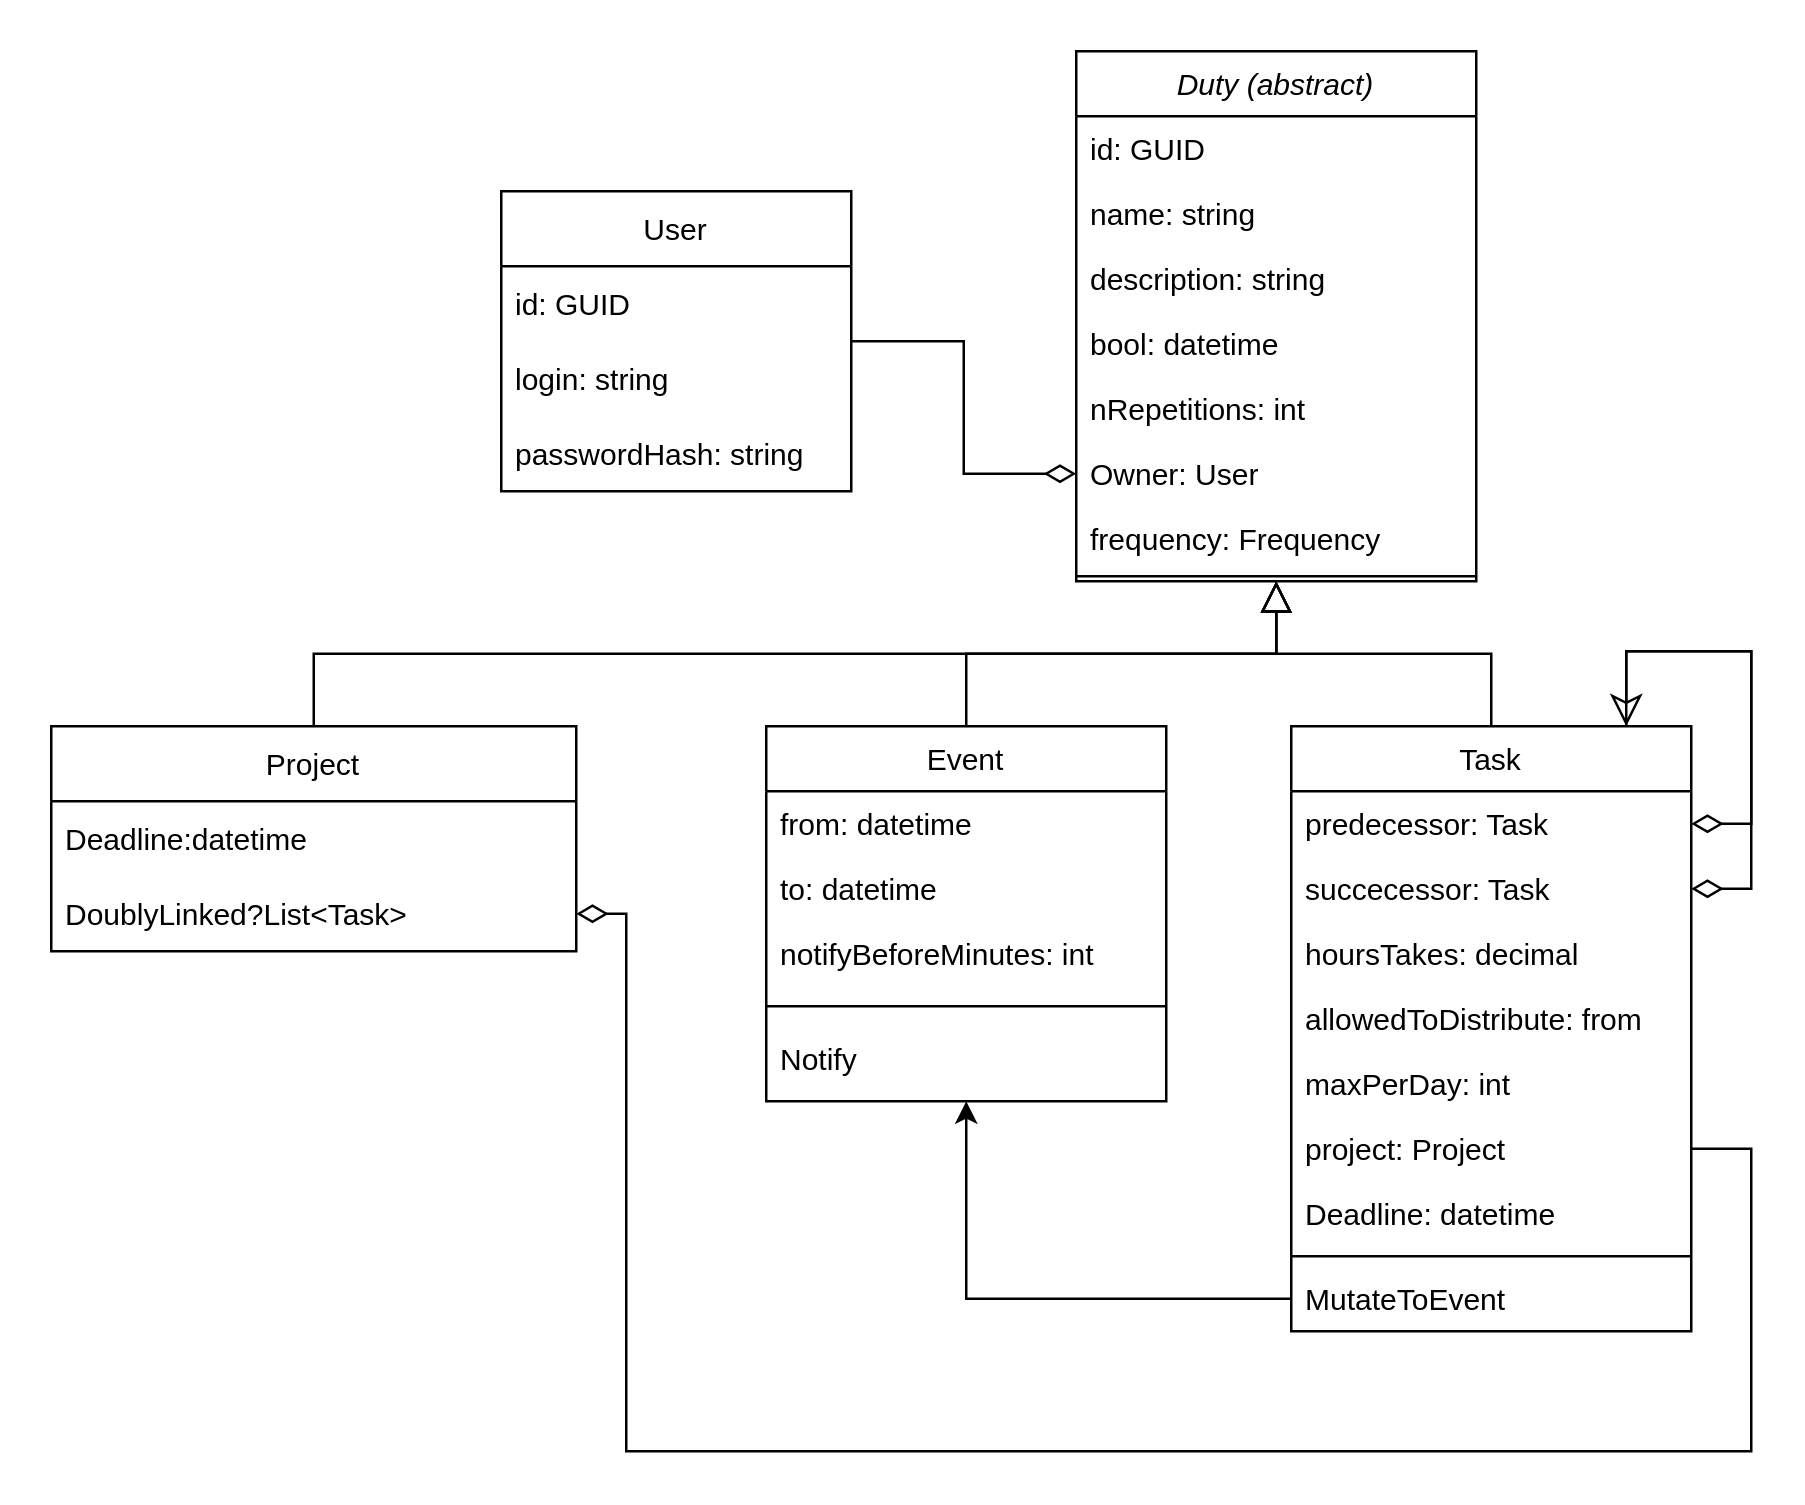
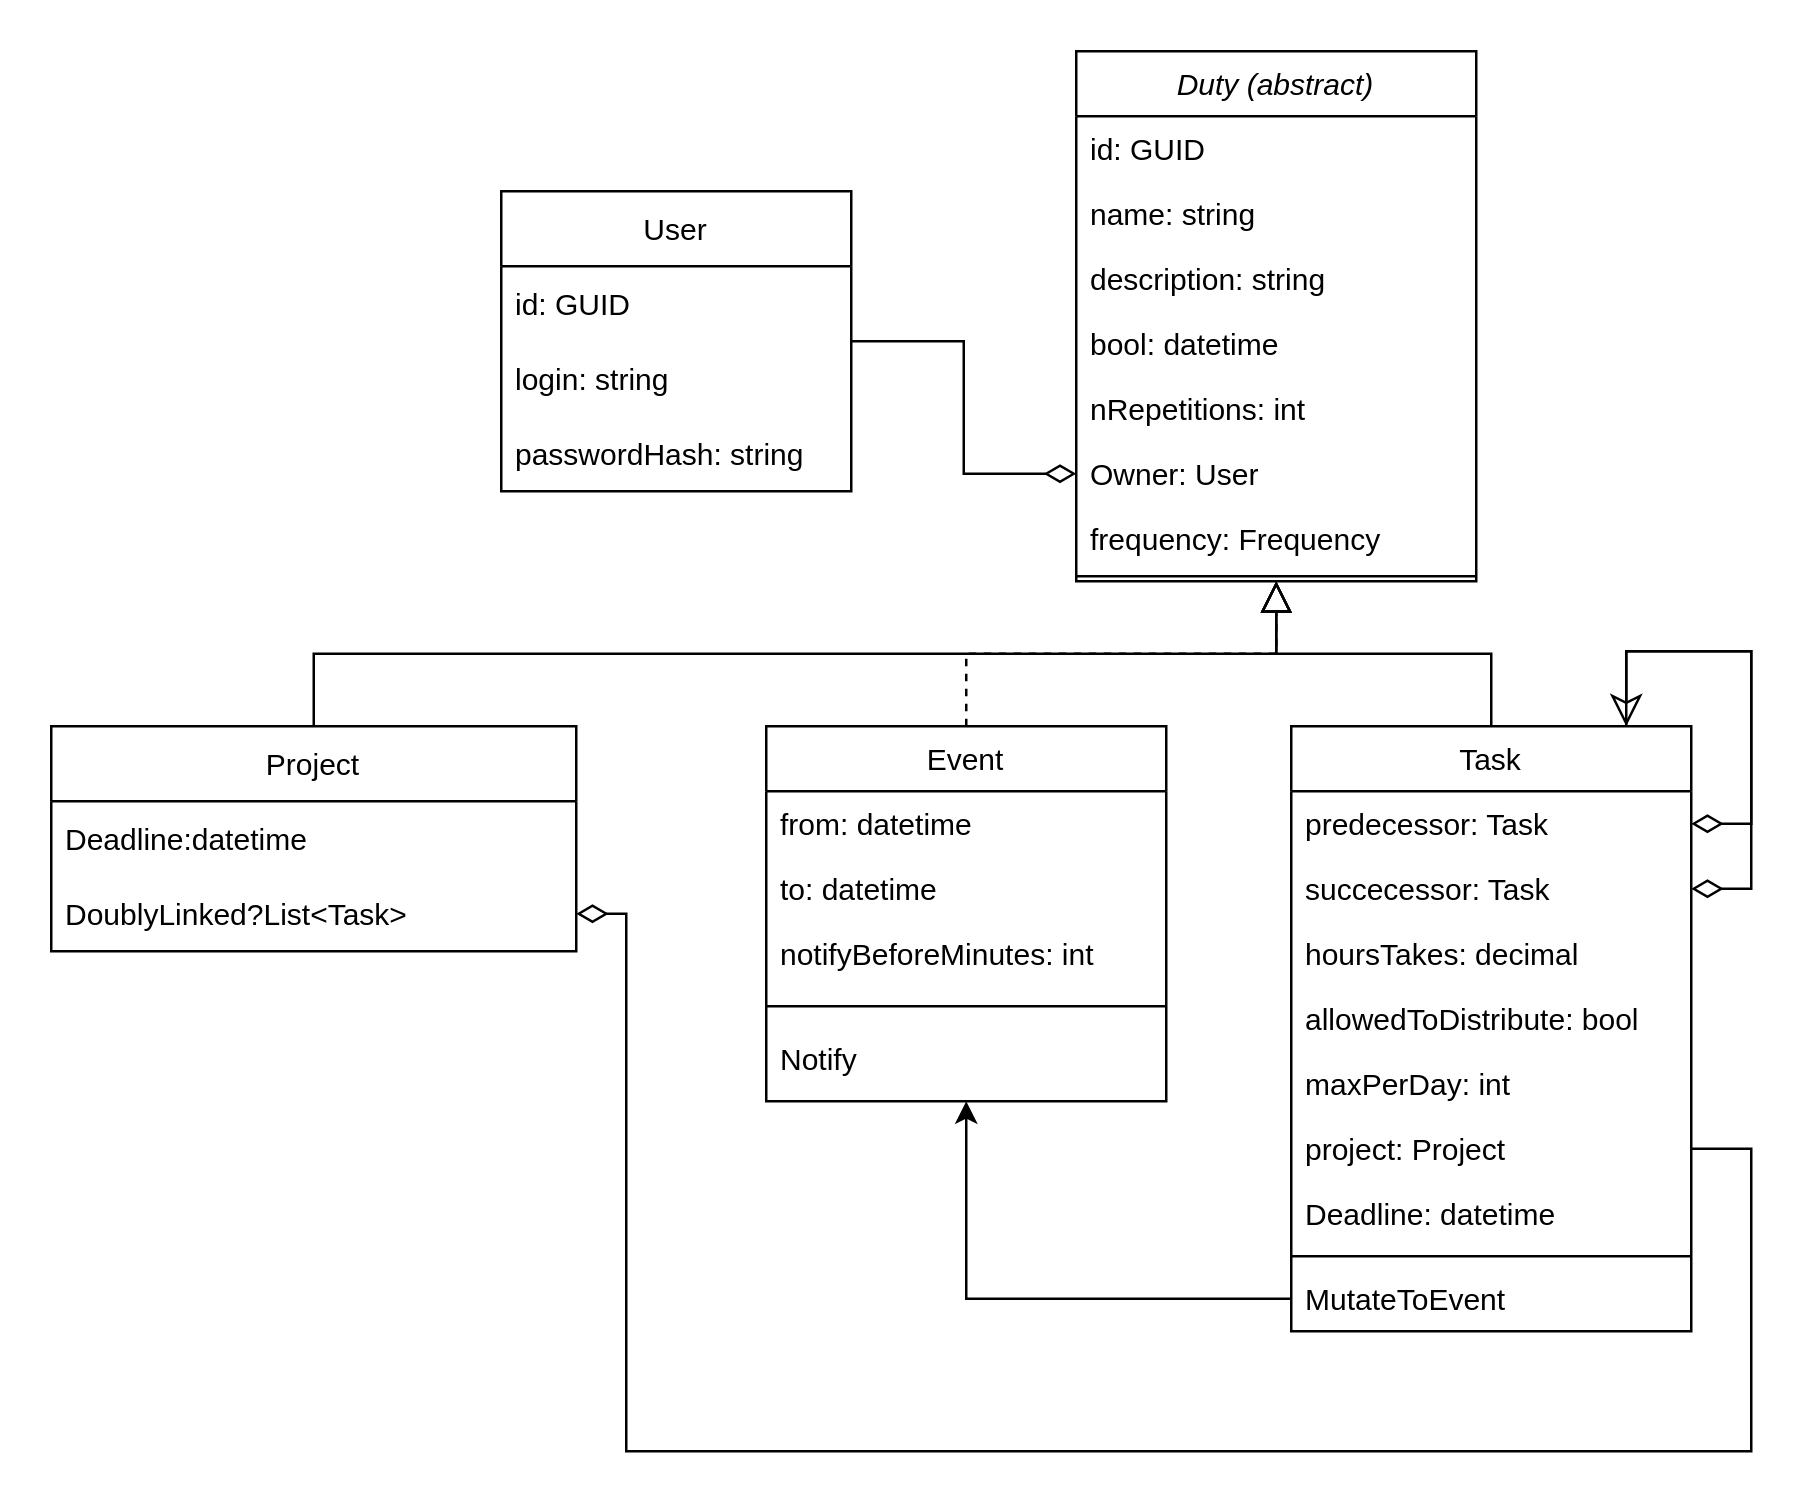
(966, 689) -> (966, 689)
(1492, 1020) -> (1488, 1020)
